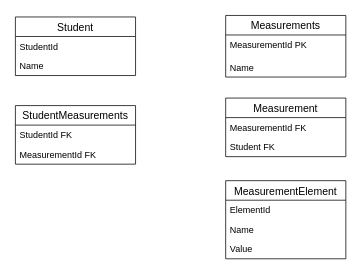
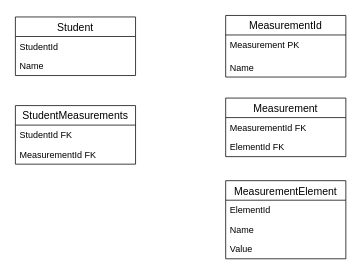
(285, 26) -> (285, 26)
(269, 45) -> (264, 45)
(254, 147) -> (257, 147)
